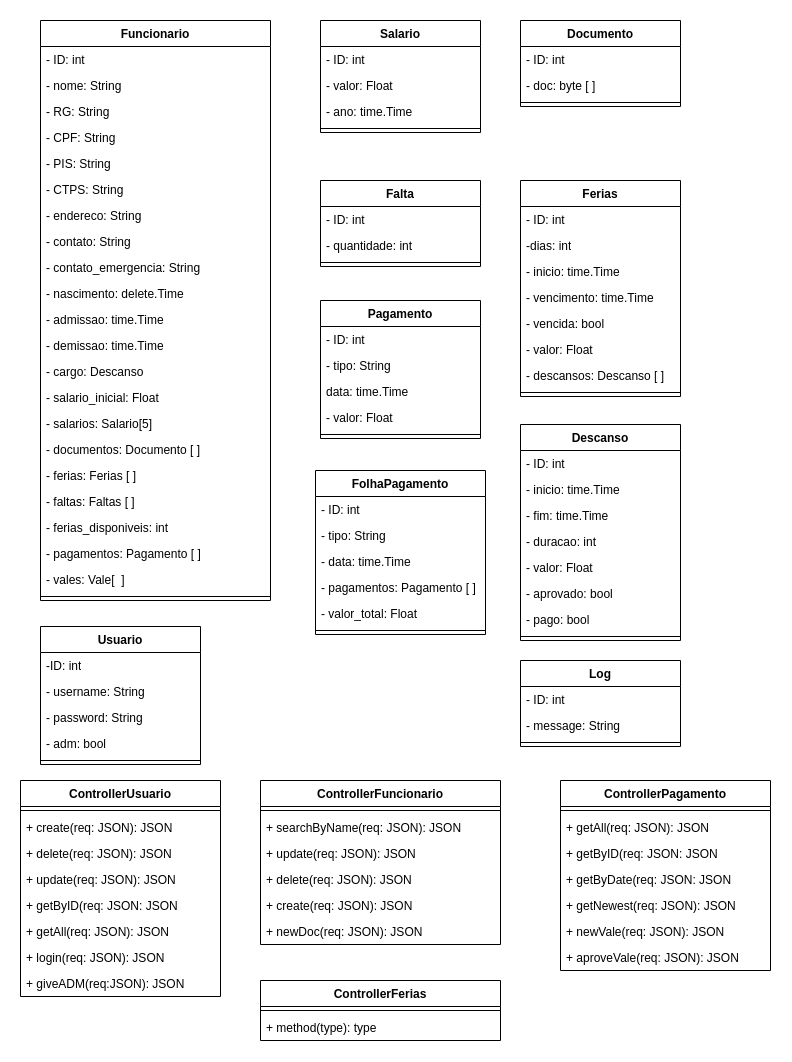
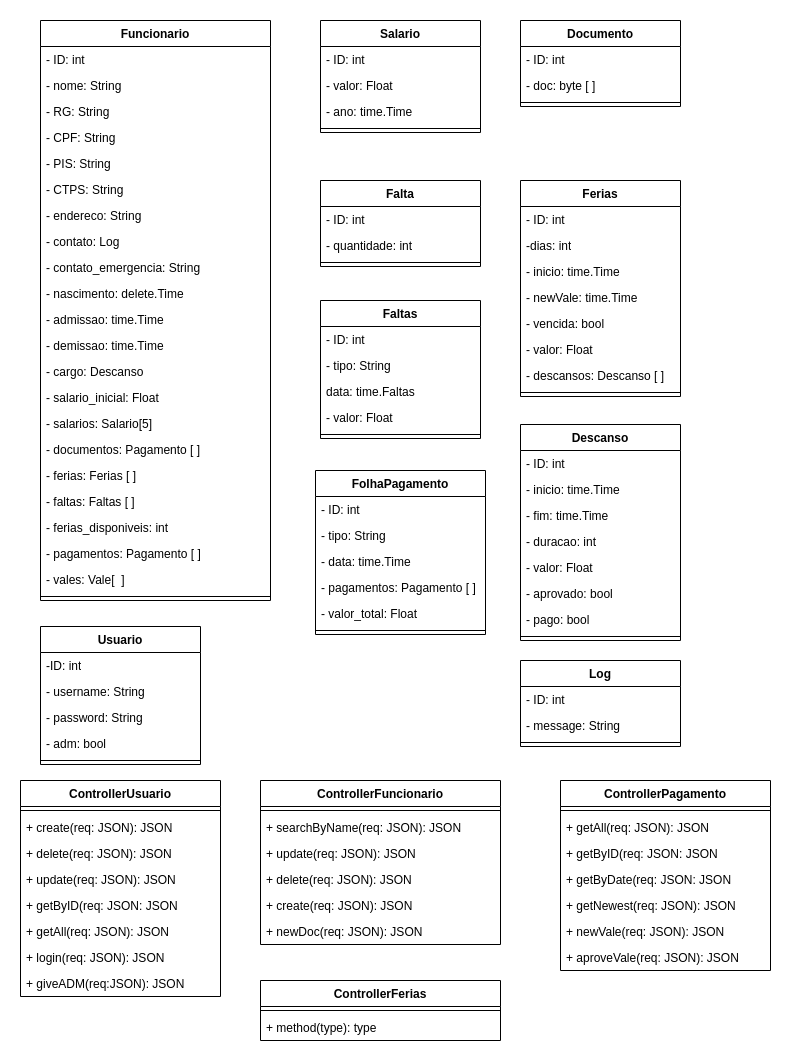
(97, 243) -> (89, 243)
(593, 299) -> (583, 299)
(401, 315) -> (401, 315)
(369, 393) -> (376, 393)
(129, 451) -> (129, 451)
